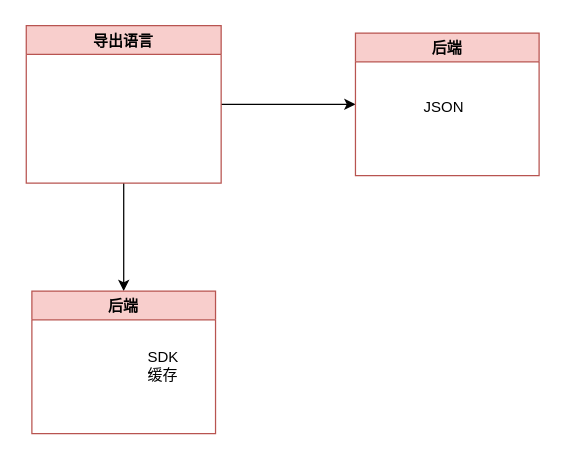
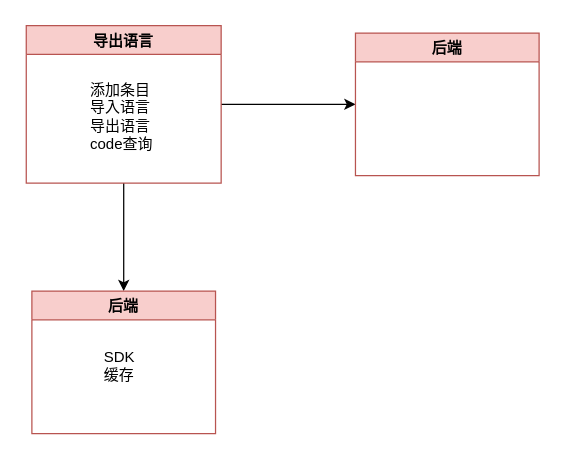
(448, 104) -> none
none -> (125, 113)
(168, 363) -> (124, 363)
